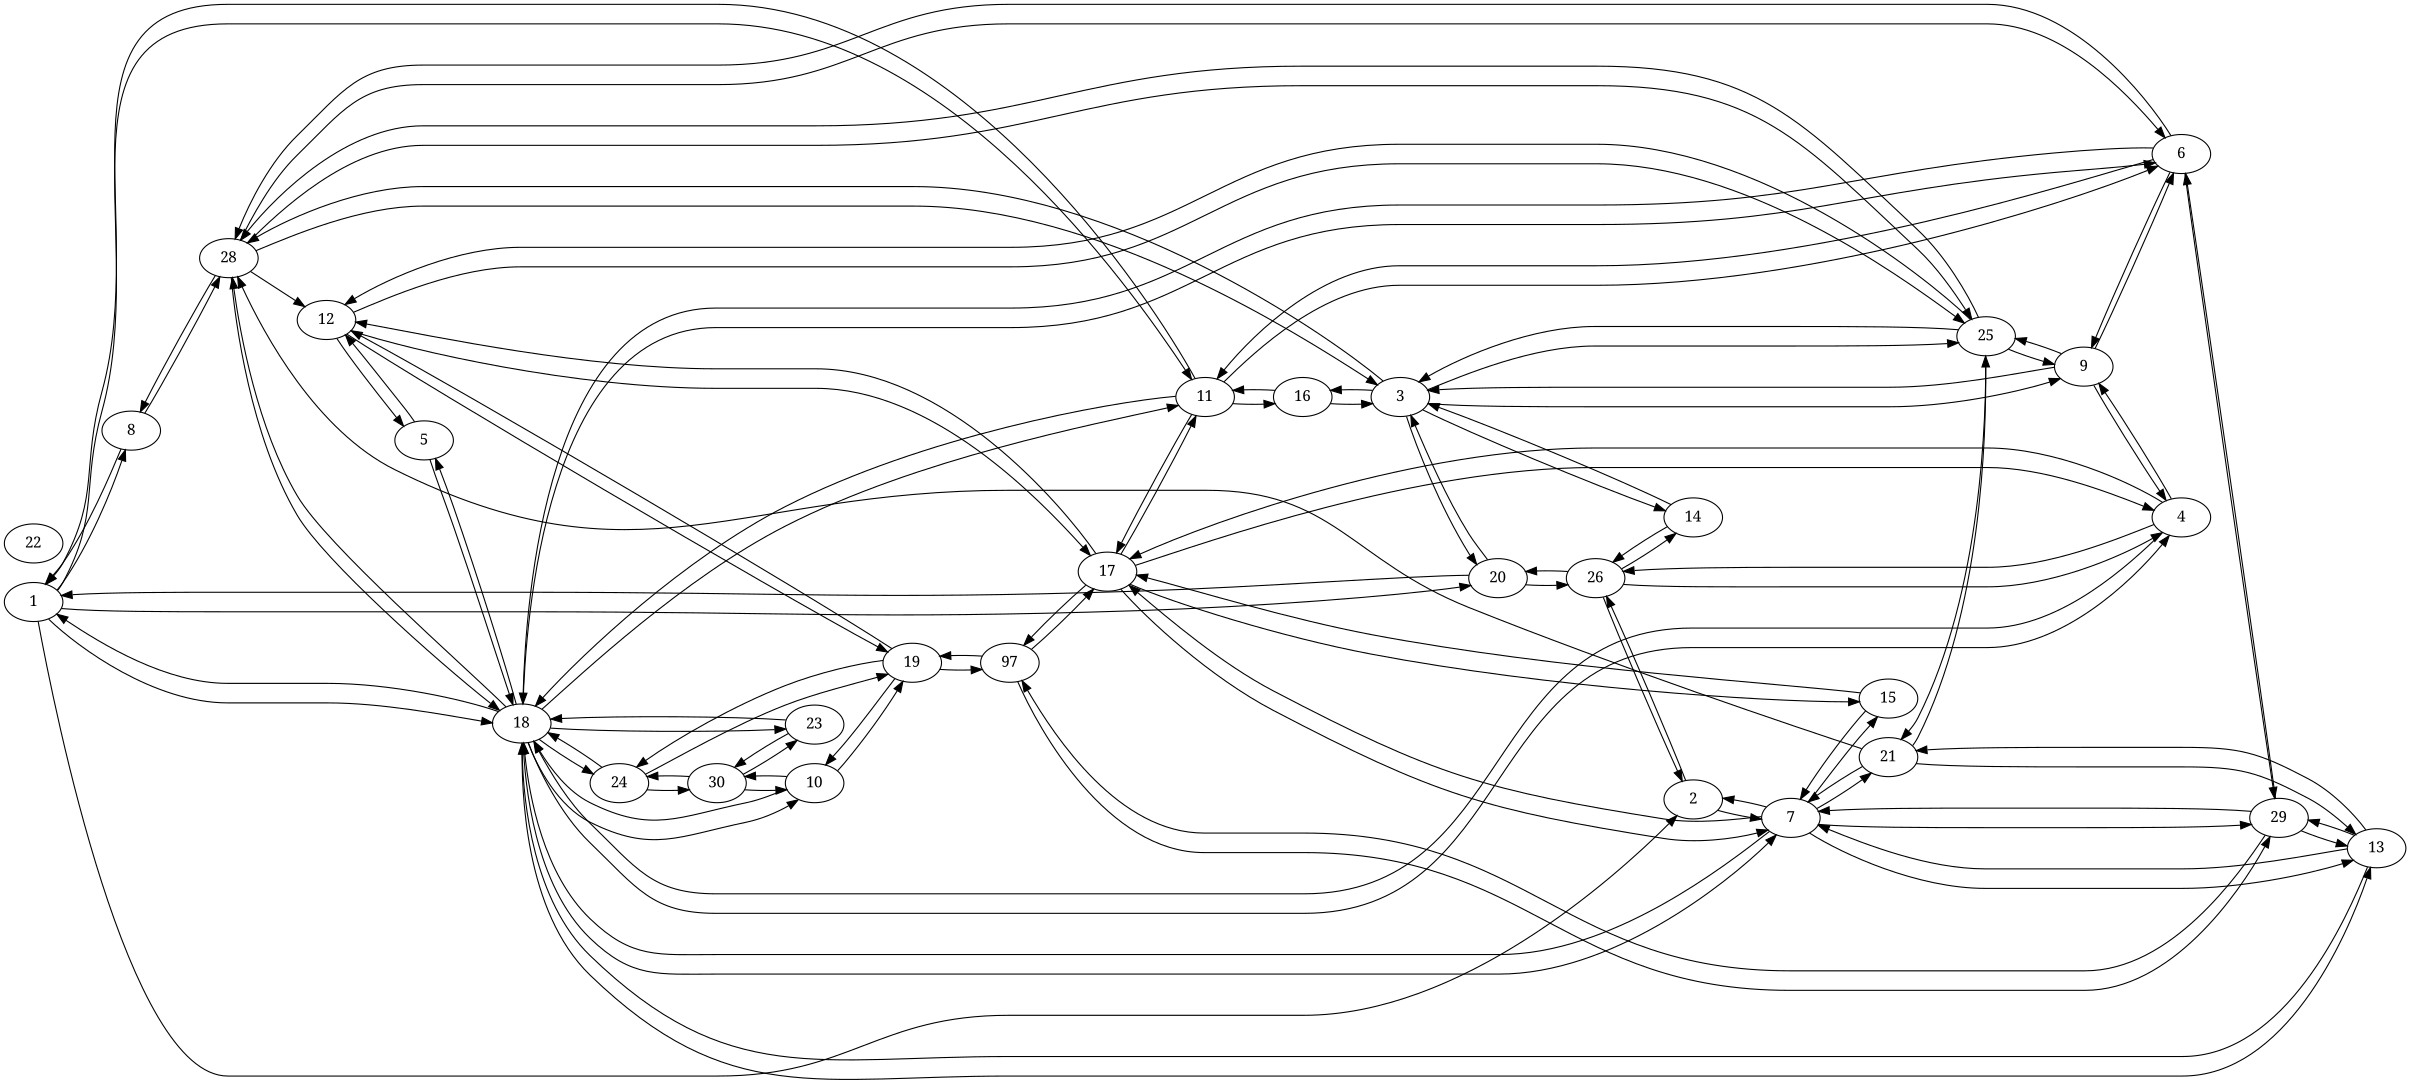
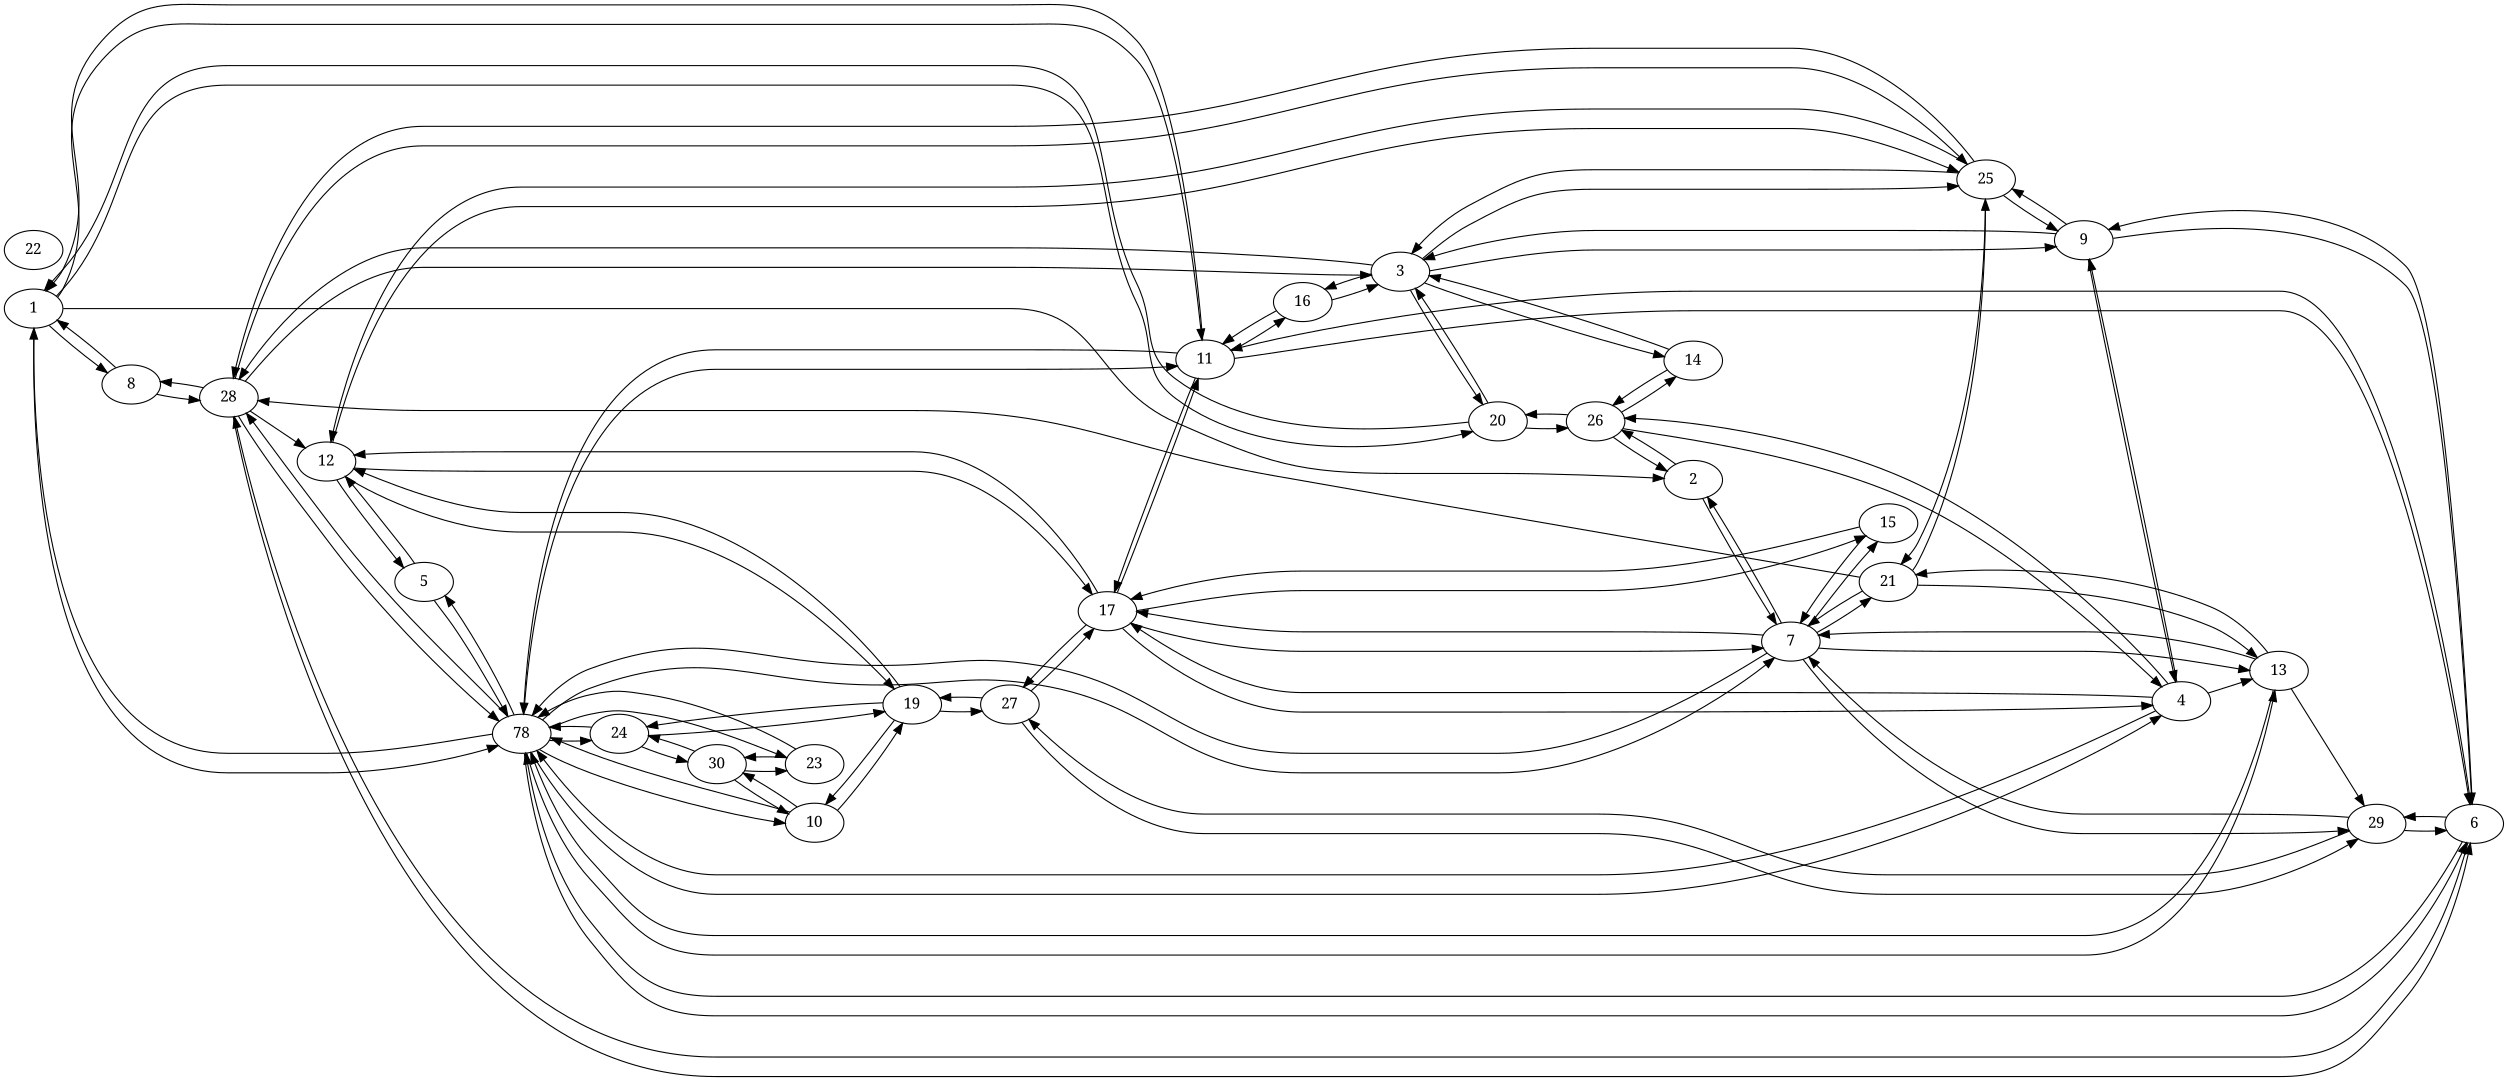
(1010, 663) -> (1010, 705)
(522, 724) -> (522, 734)
(2319, 837) -> (2225, 688)
